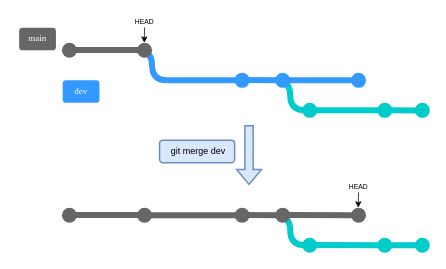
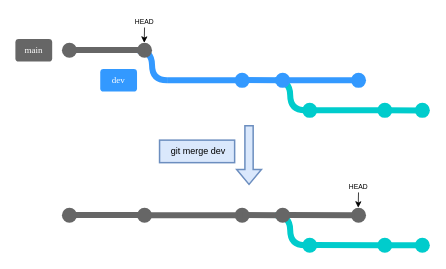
(38, 39) -> (34, 50)
(81, 91) -> (119, 80)
(197, 151) -> (197, 151)
